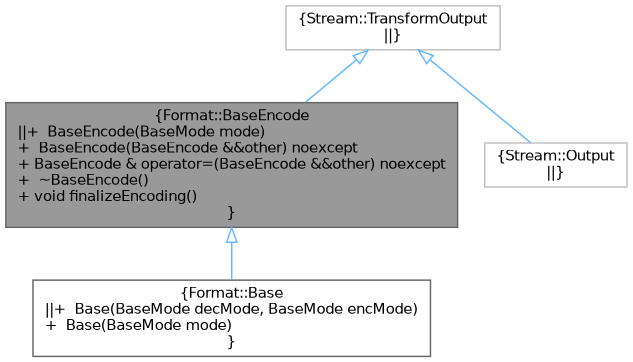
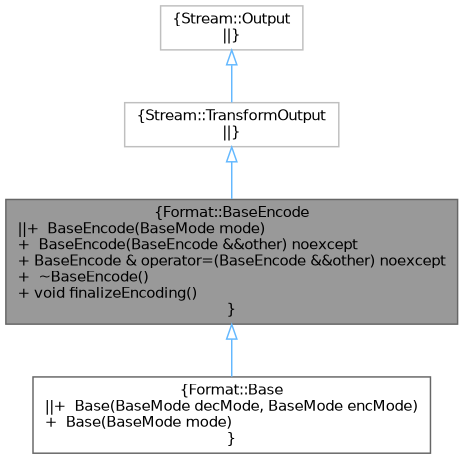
(480, 101) -> (232, 84)
